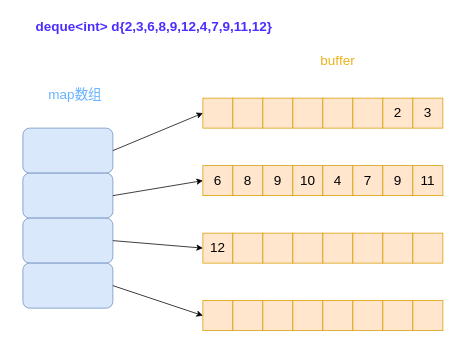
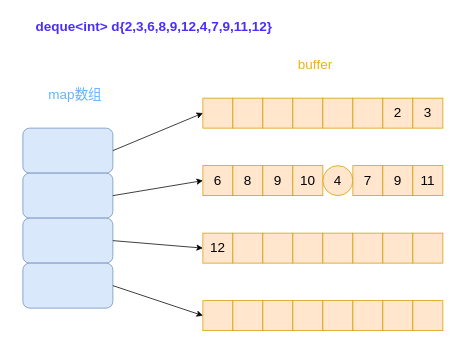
(338, 60) -> (315, 64)
(338, 180) -> (338, 180)
